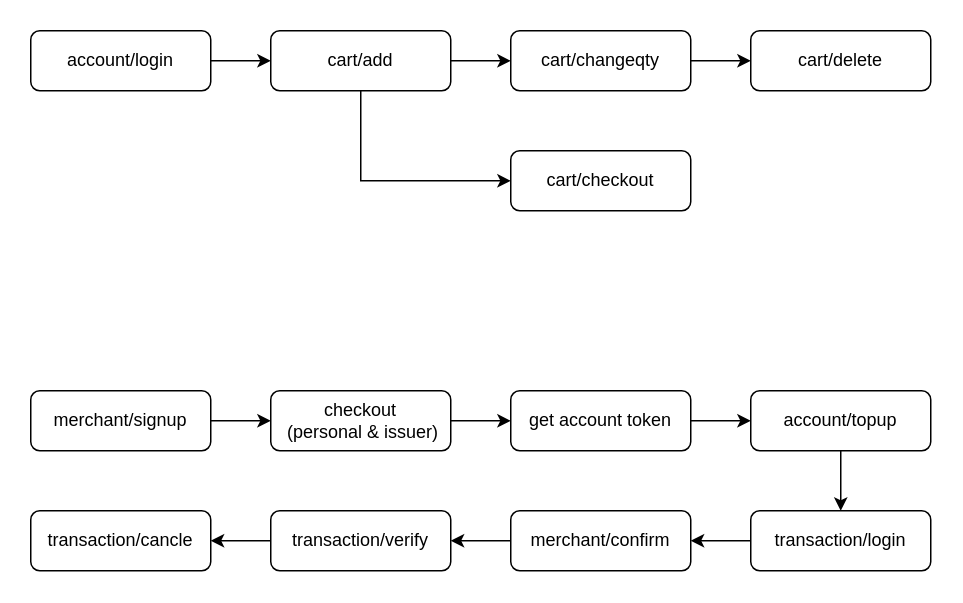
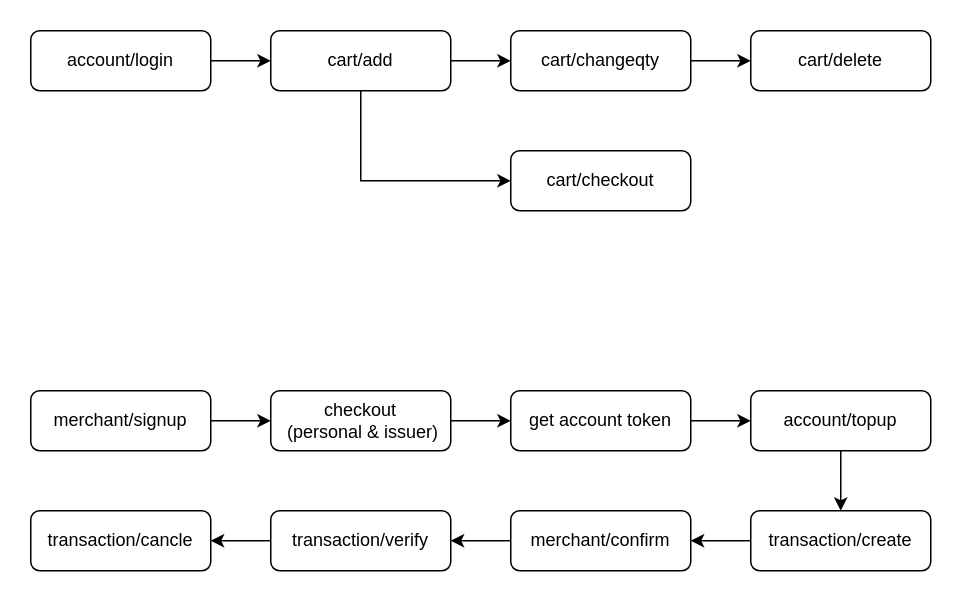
(841, 541) -> (841, 541)
